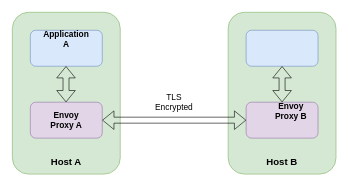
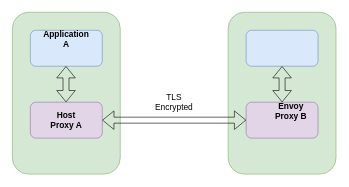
(66, 120) -> (66, 120)
(66, 162) -> none
(282, 162) -> none
